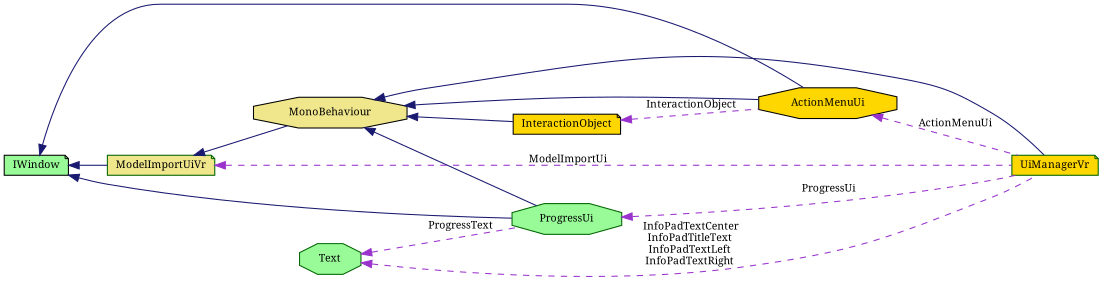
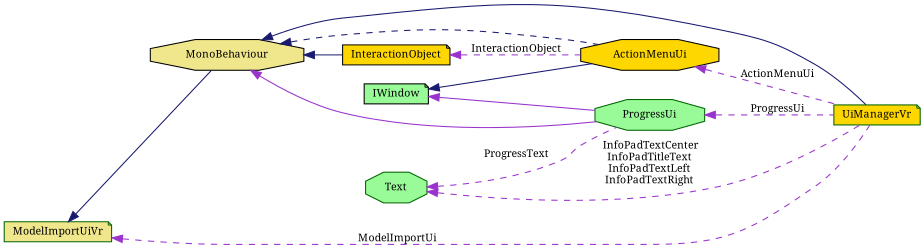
(587, 97) -> (445, 30)
(93, 165) -> none
(463, 173) -> (424, 125)
(294, 207) -> (517, 104)
